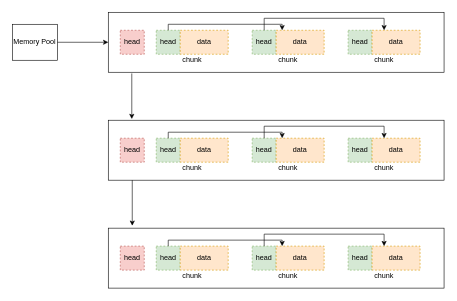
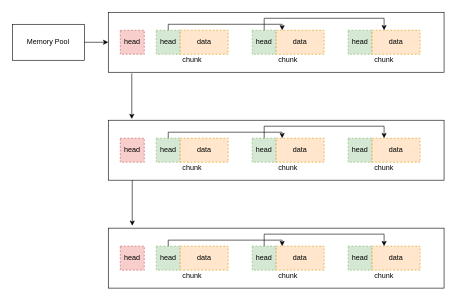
(35, 42) -> (48, 42)
